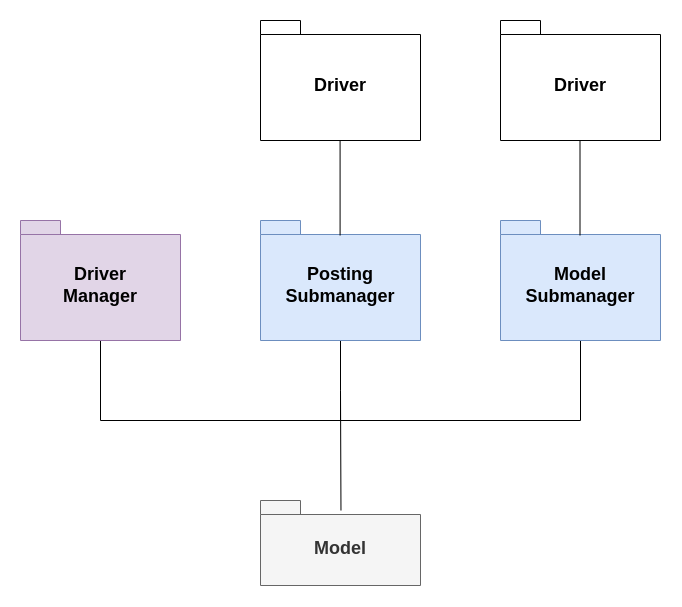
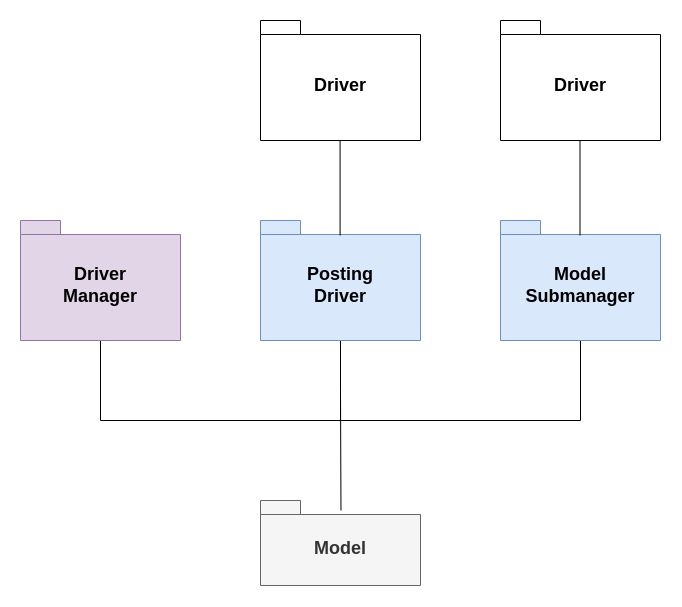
(341, 286) -> (341, 286)
